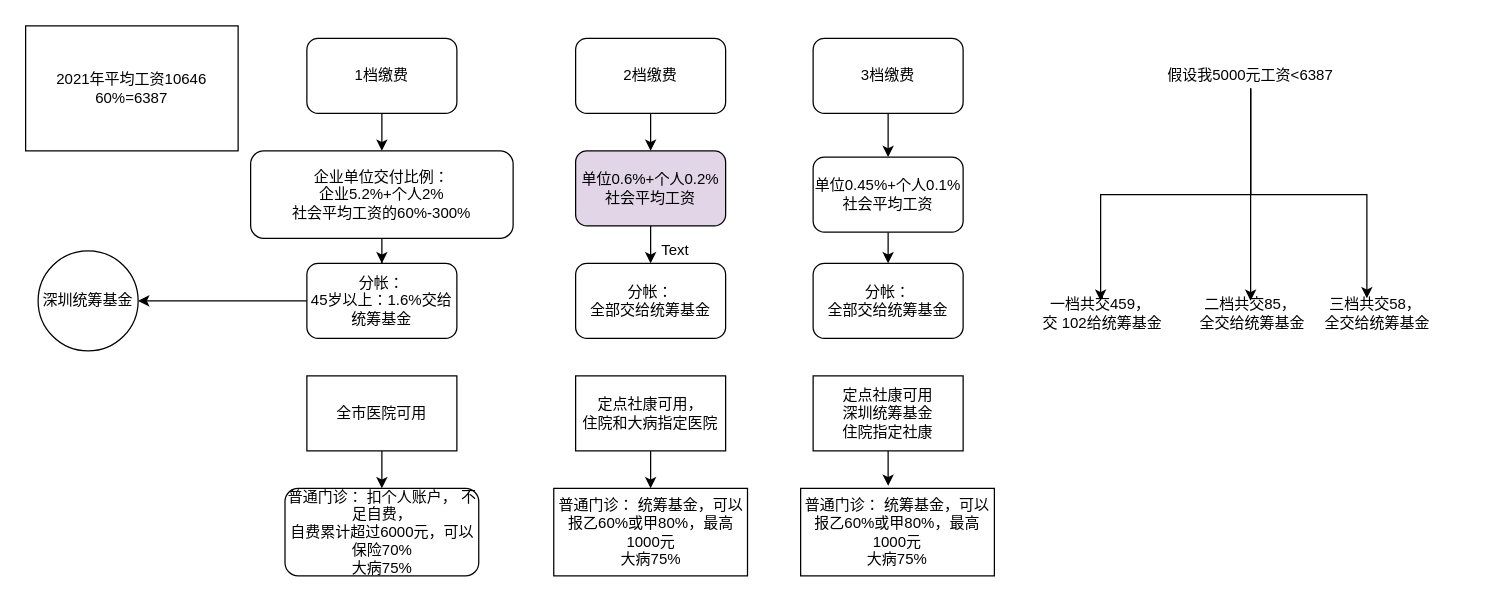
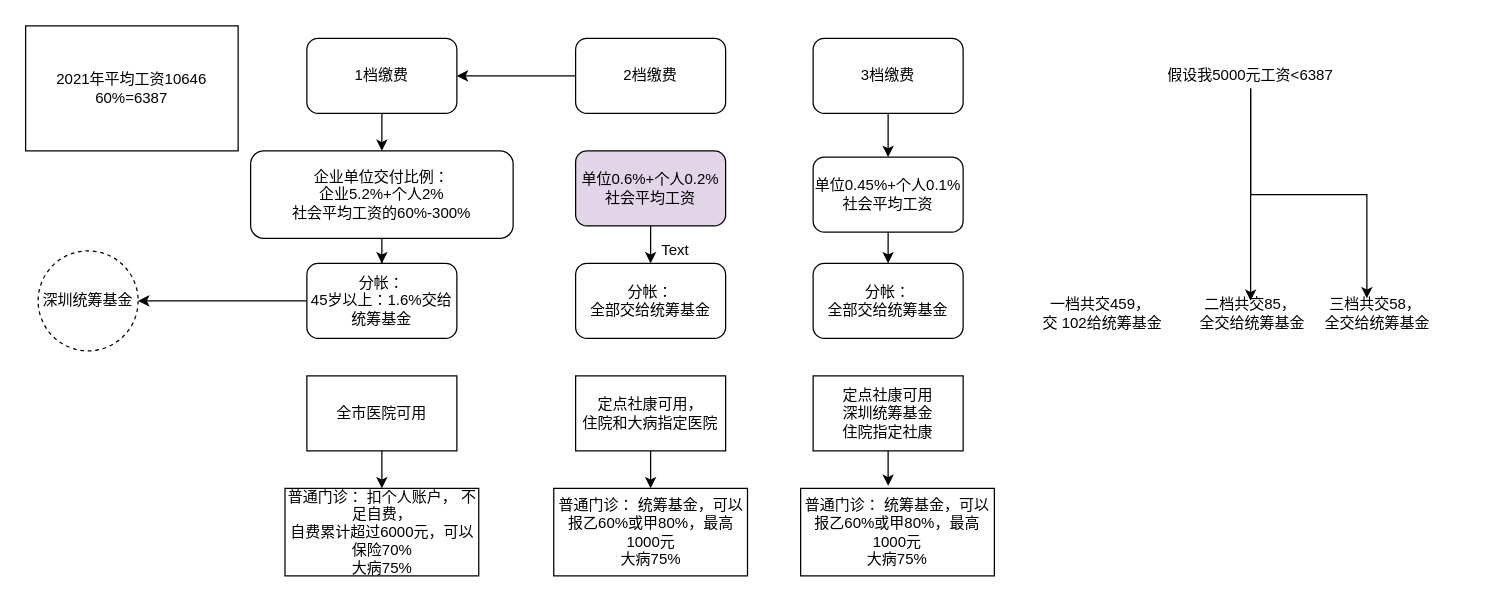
(651, 136) -> (520, 76)
(1126, 194) -> none
(88, 301) -> (88, 301)
(382, 532) -> (382, 532)
